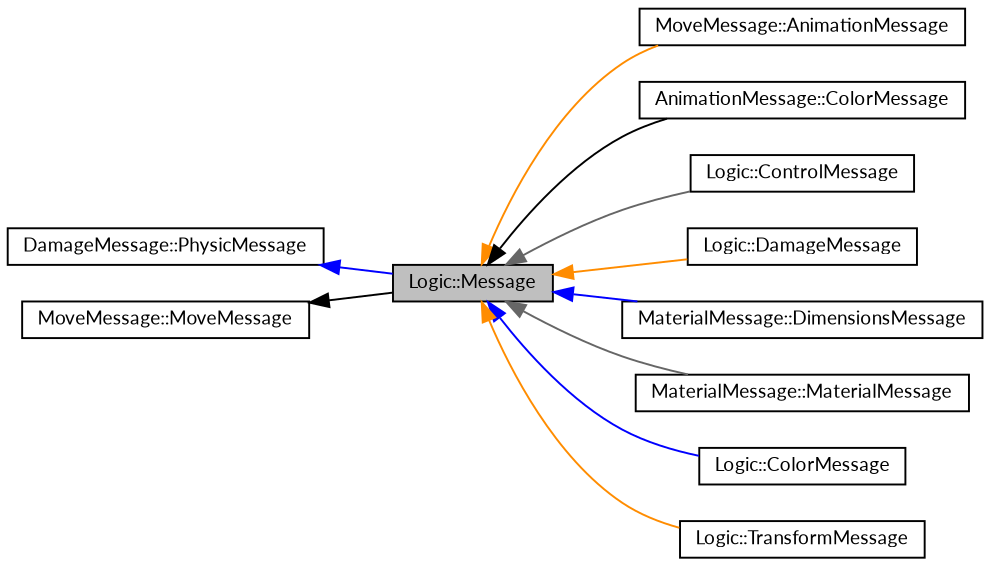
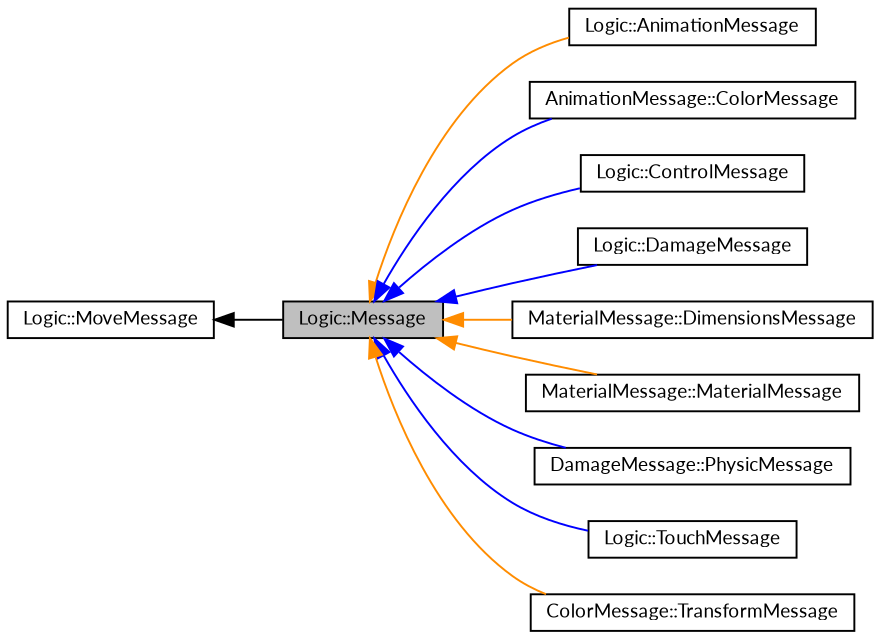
(802, 27) -> (693, 27)
(574, 171) -> (454, 186)
(604, 217) -> (483, 225)
(630, 266) -> (526, 280)
(366, 271) -> (477, 410)
(605, 298) -> (488, 320)
(166, 320) -> (111, 320)
(603, 349) -> (526, 359)
(802, 466) -> (693, 539)
(802, 539) -> (693, 613)
